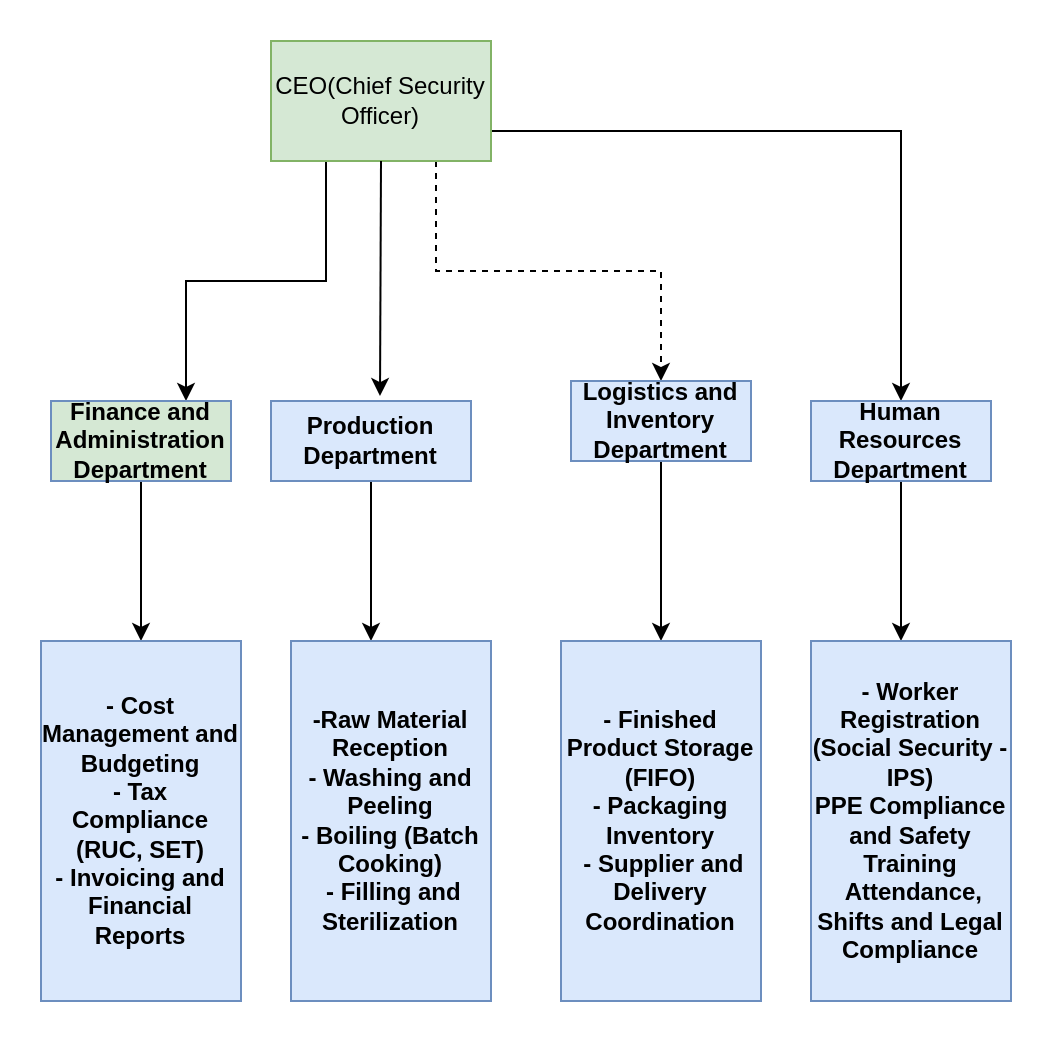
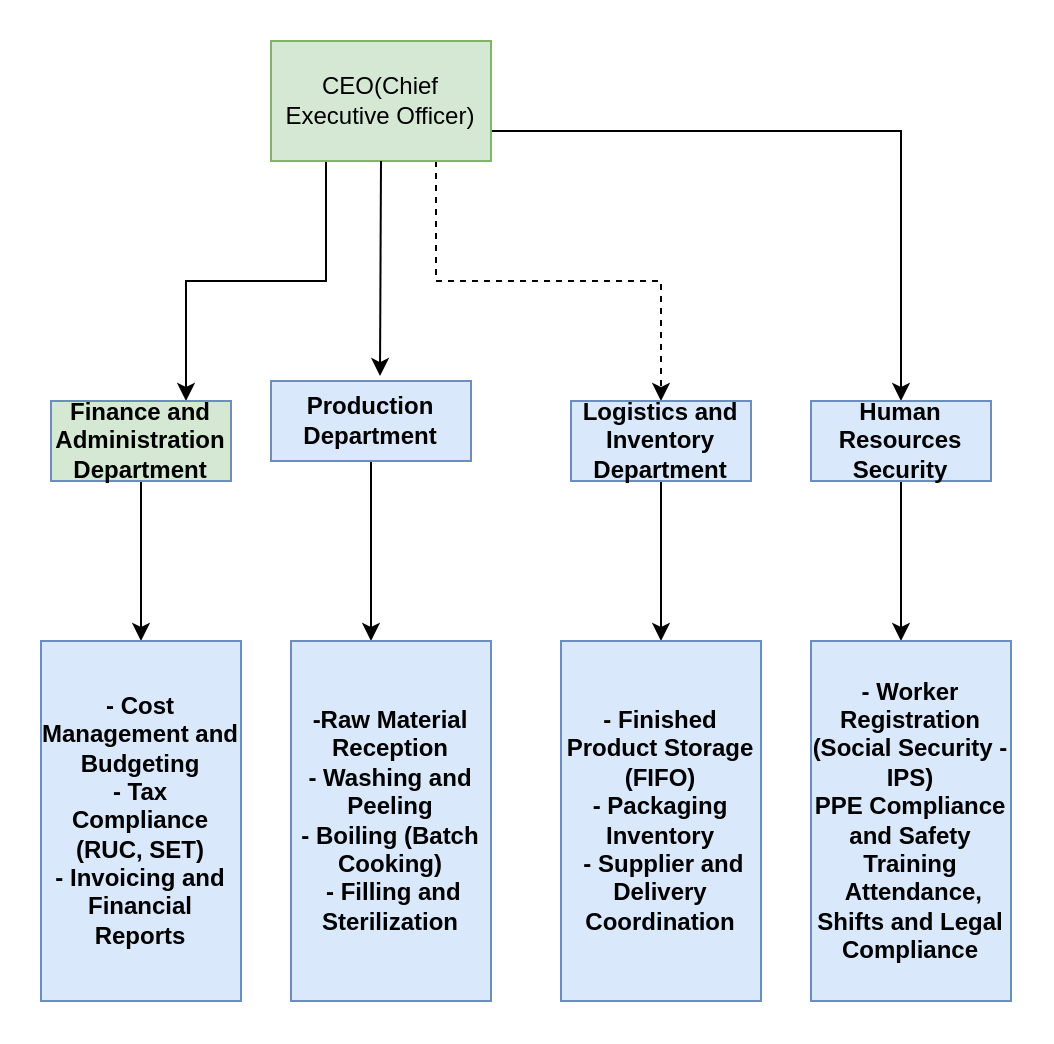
(381, 101) -> (381, 101)
(661, 421) -> (661, 441)
(371, 441) -> (371, 421)
(901, 441) -> (901, 441)
